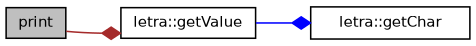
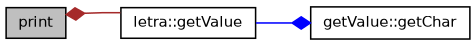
(390, 23) -> (390, 23)
(84, 33) -> (103, 13)
